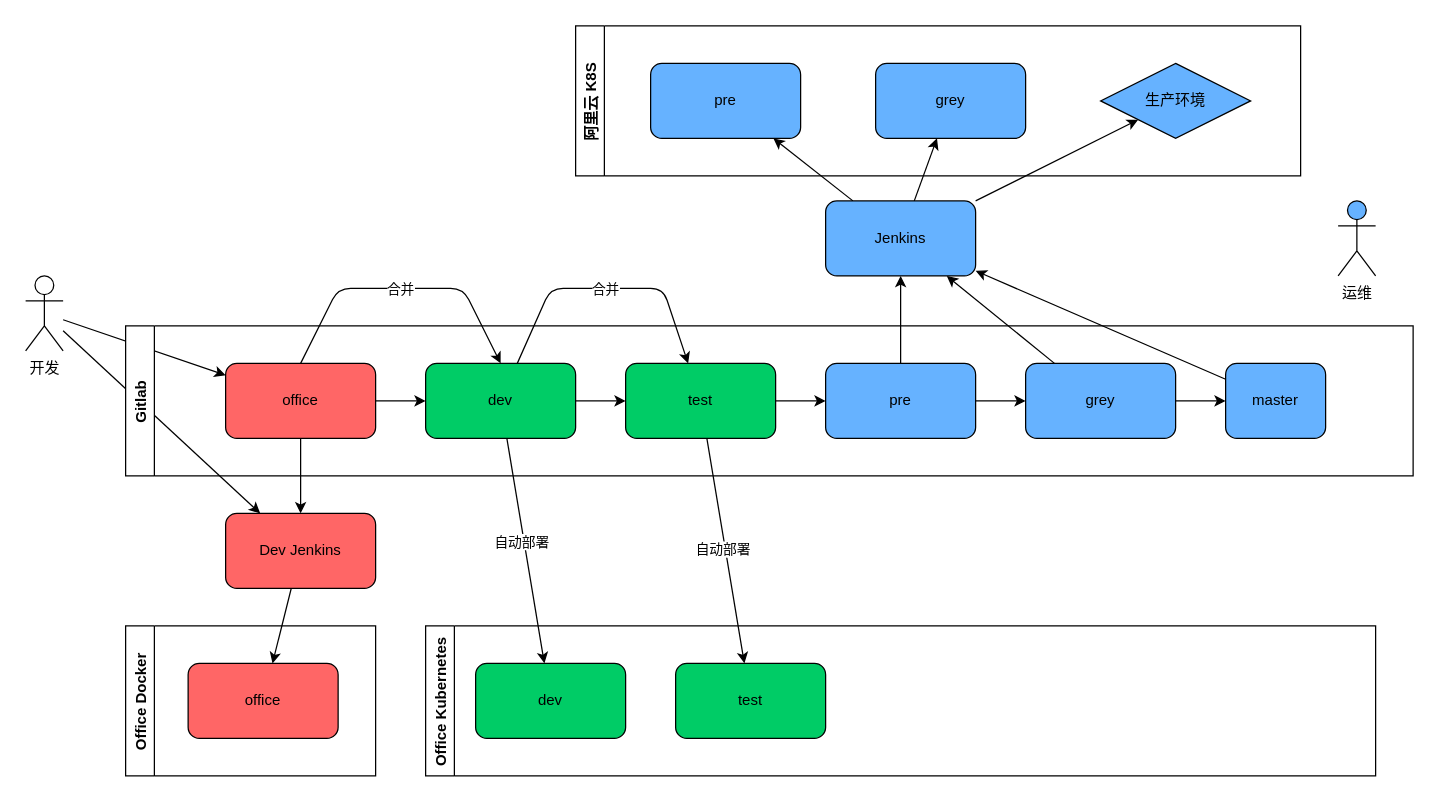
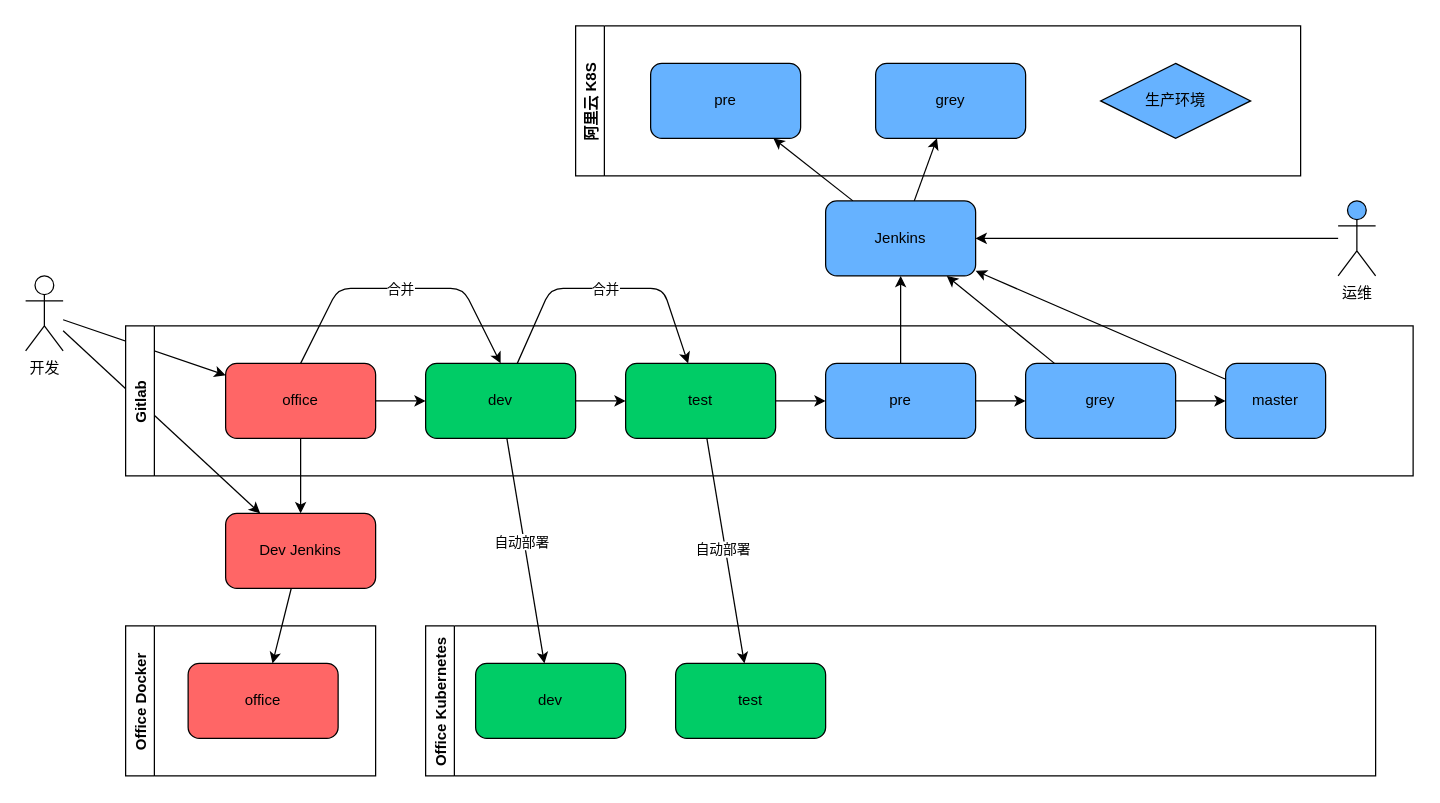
(1082, 148) -> none
none -> (1161, 238)
